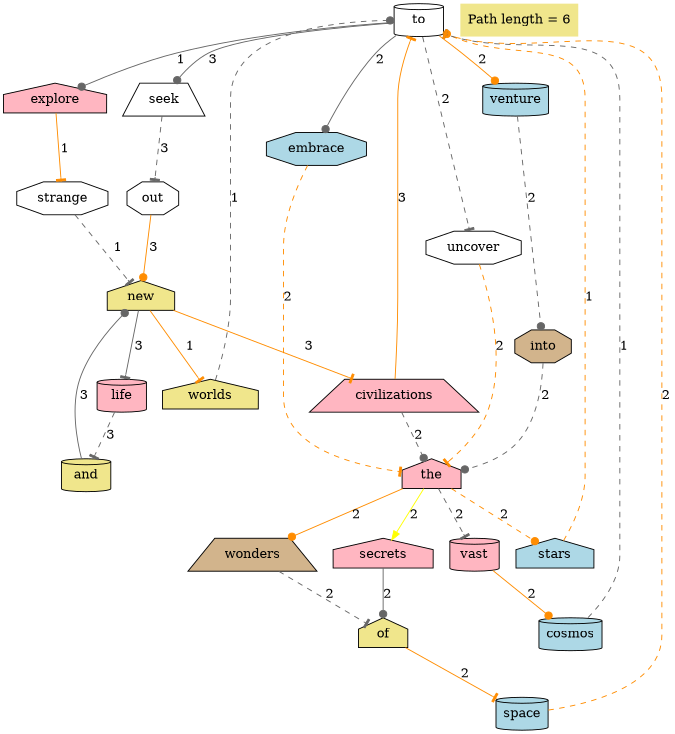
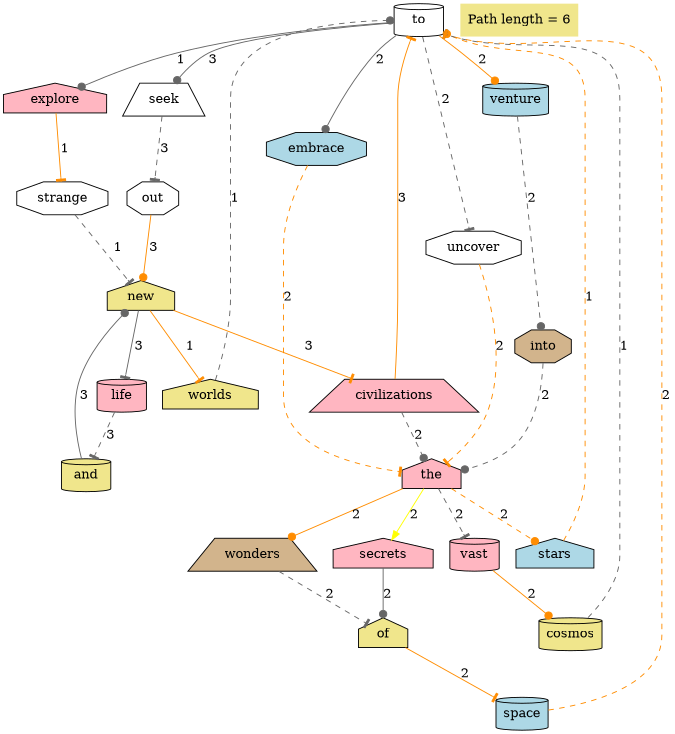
(570, 634) -> (570, 634)
